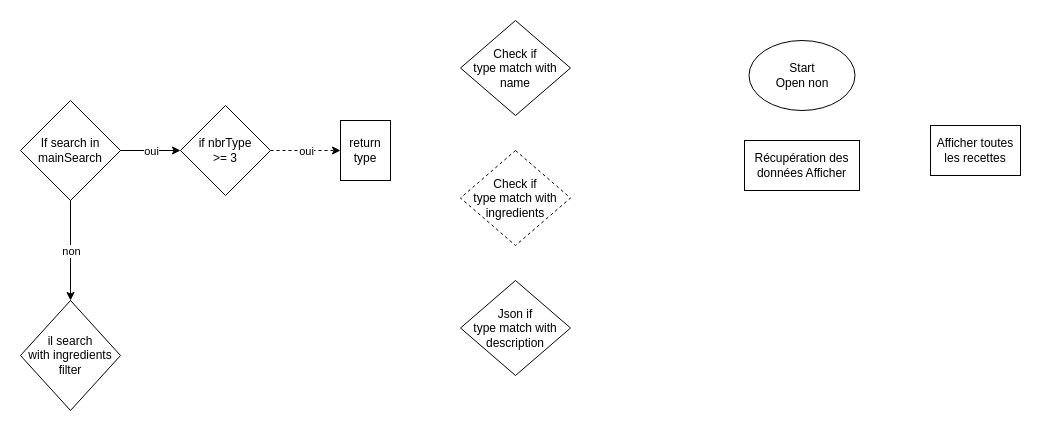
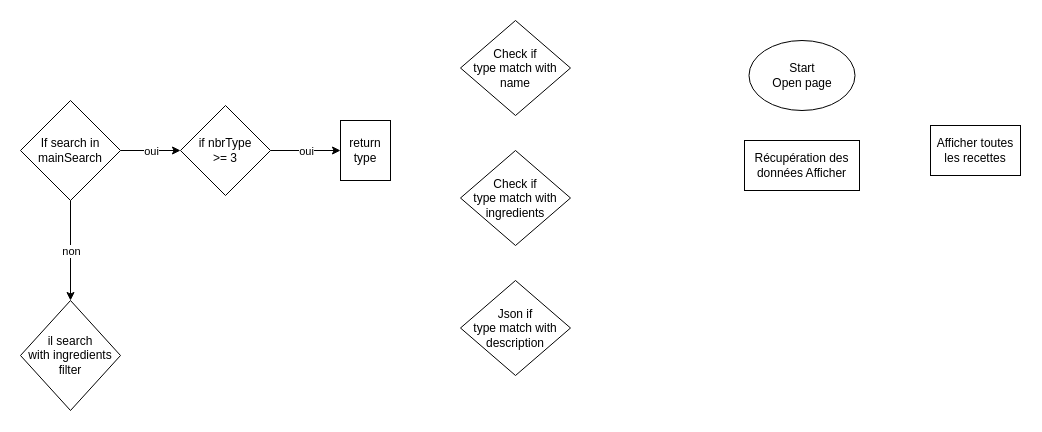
(803, 76) -> (803, 76)
(286, 151) -> (286, 151)
(516, 198) -> (516, 198)
